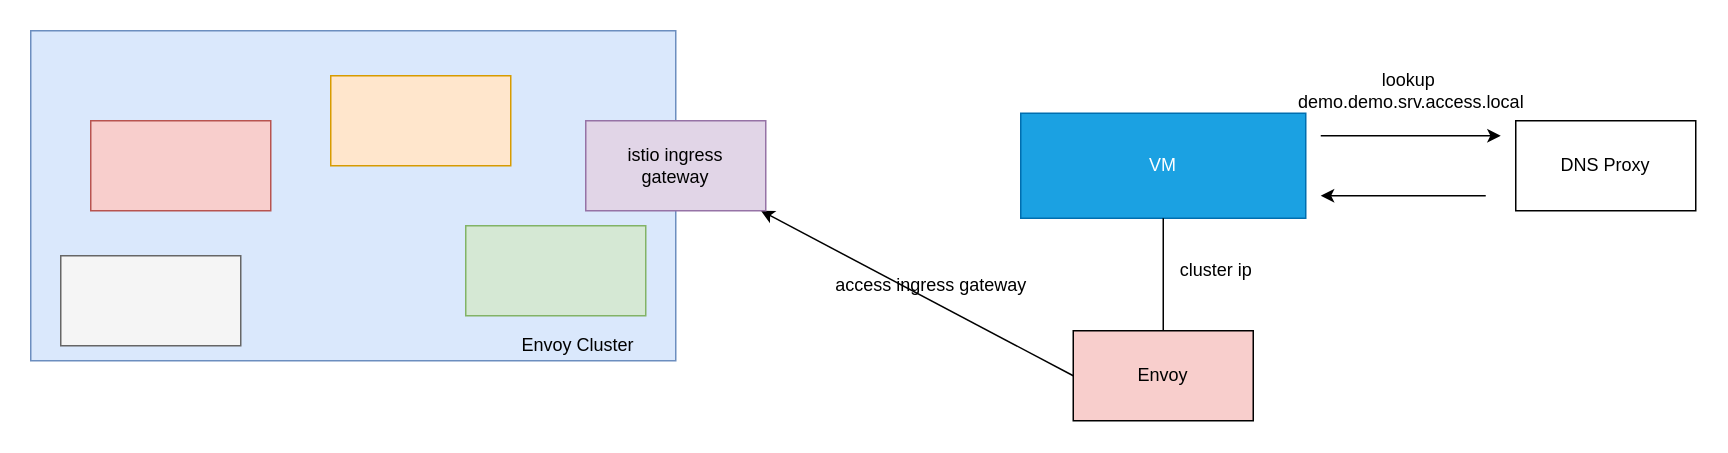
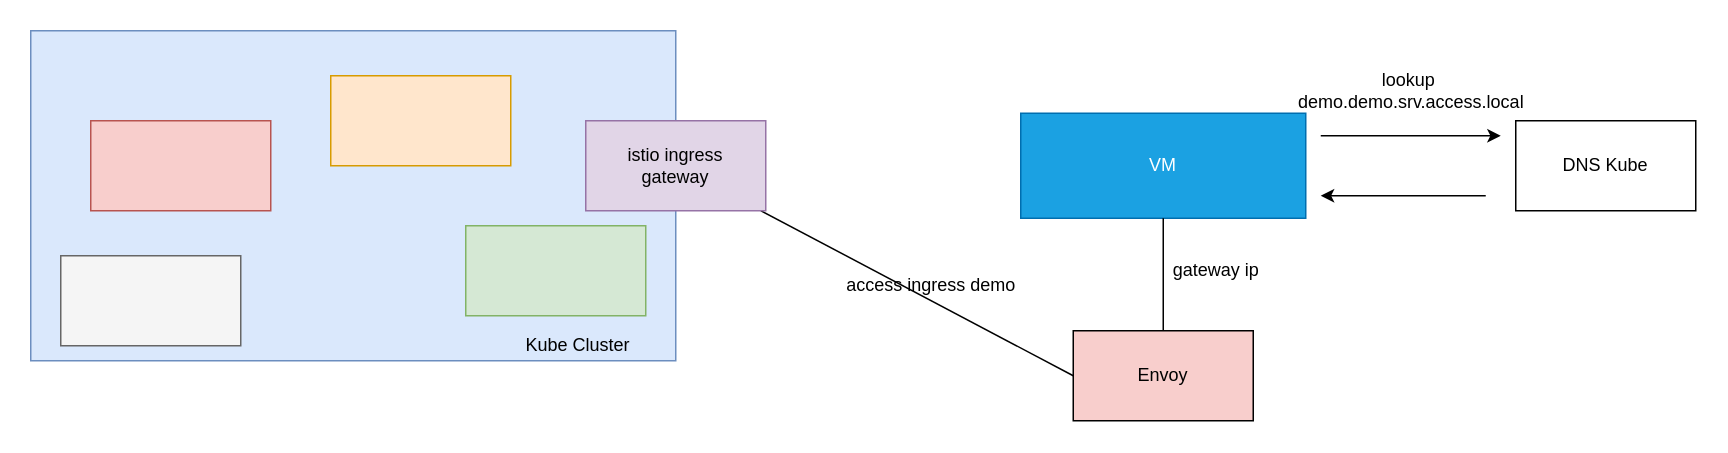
(1606, 166) -> (1606, 166)
(770, 216) -> (766, 214)
(1217, 271) -> (1217, 271)
(932, 286) -> (932, 286)
(578, 346) -> (578, 346)
